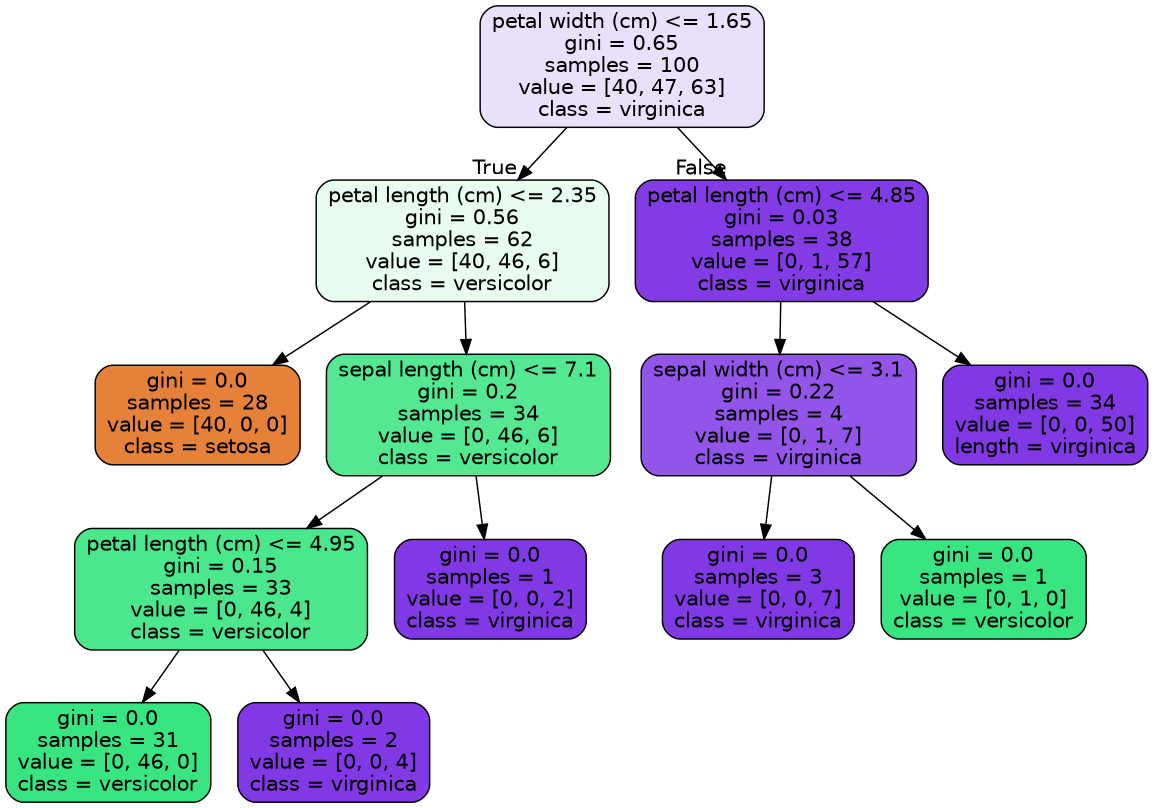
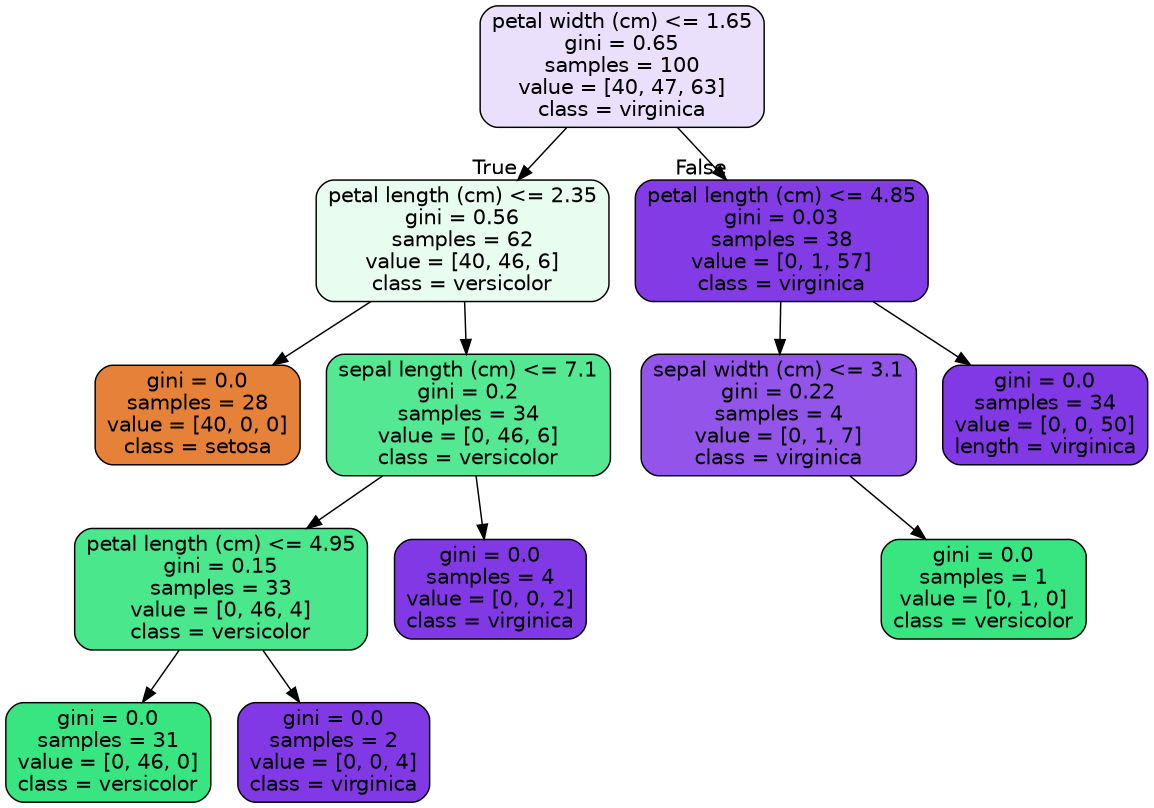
(490, 589) -> (490, 589)
(758, 589) -> none
